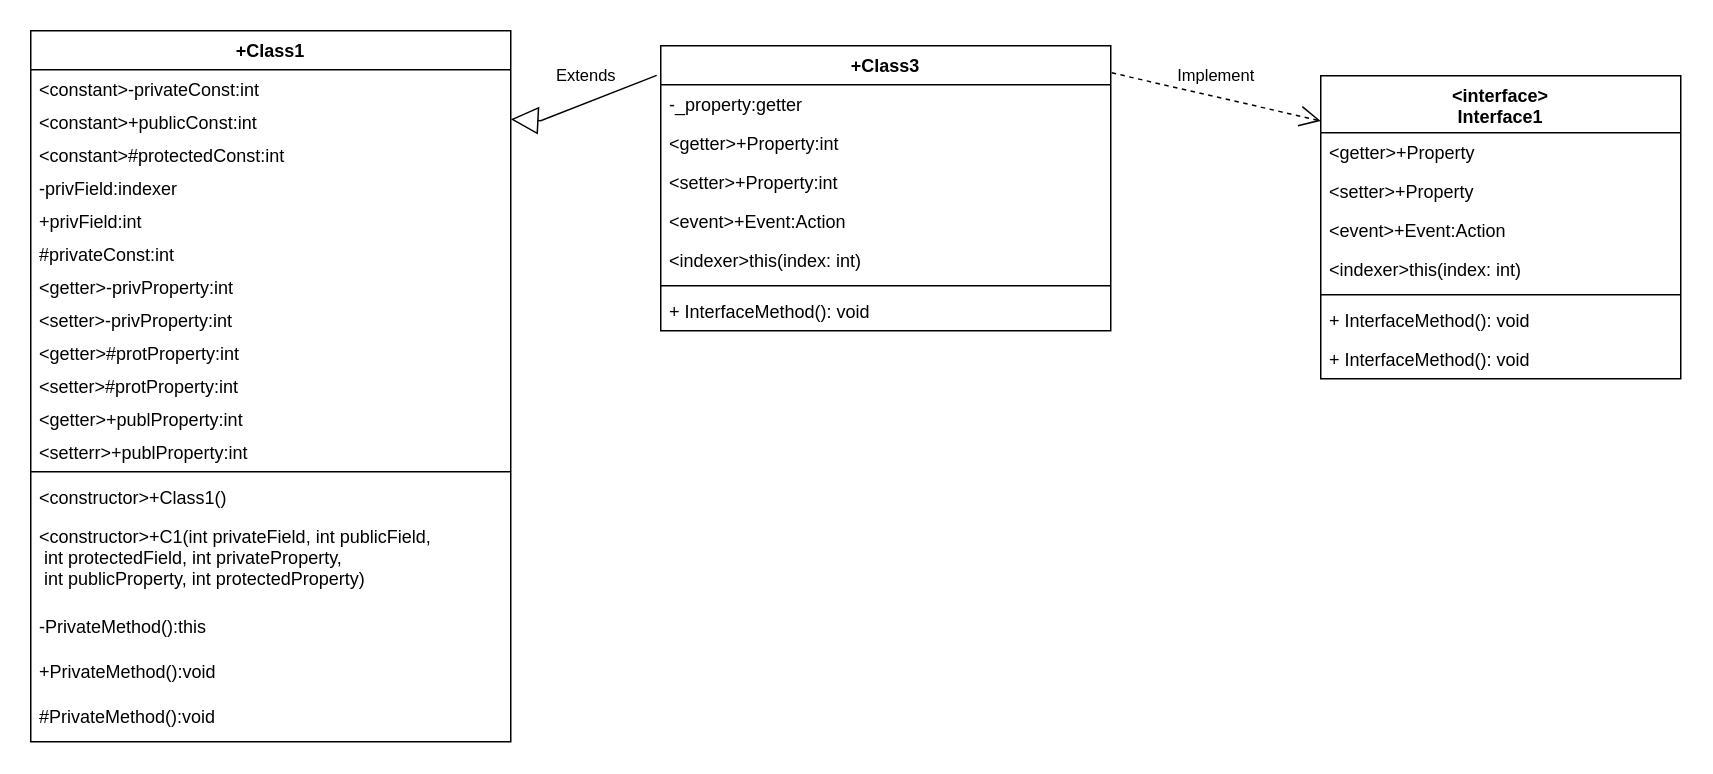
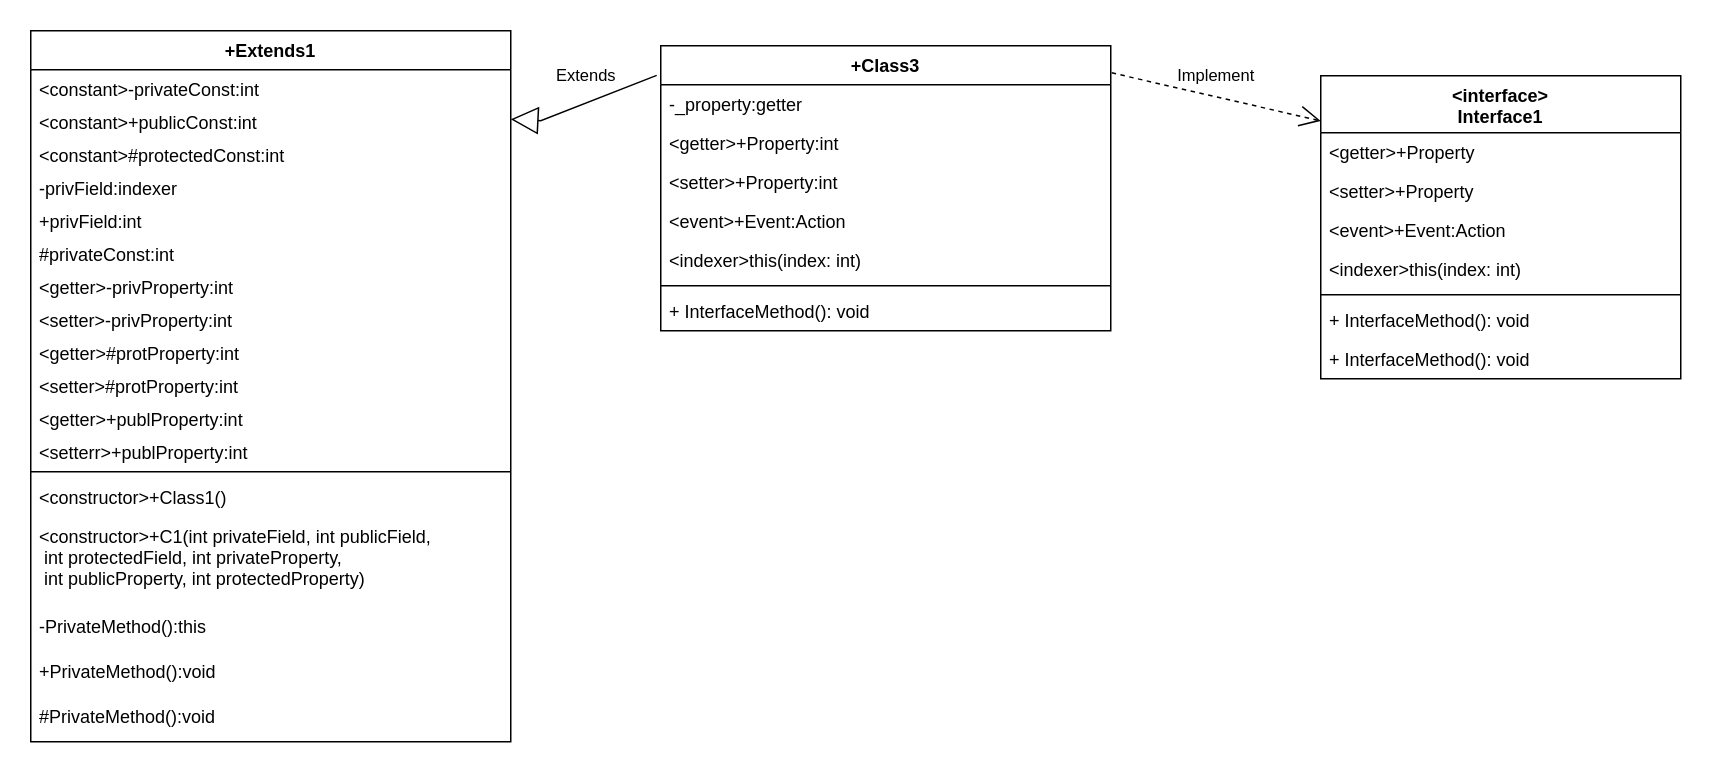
(270, 51) -> (270, 51)
